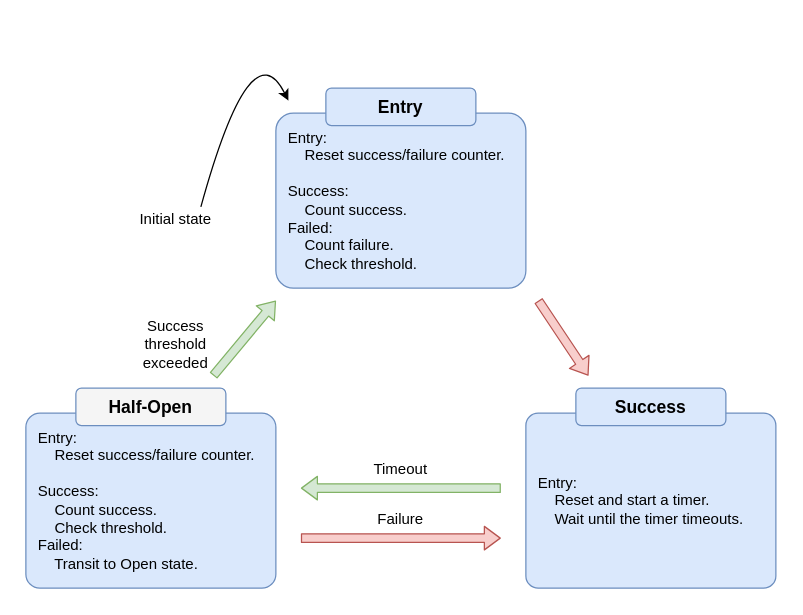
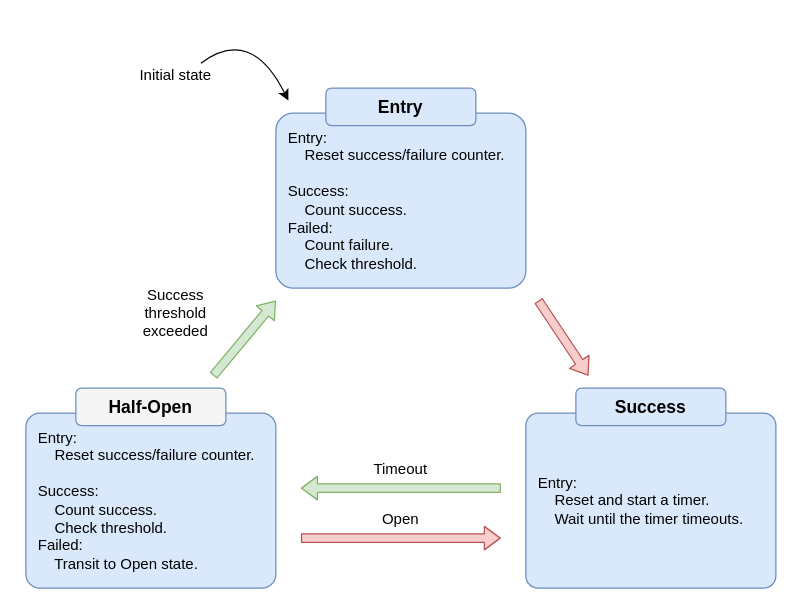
(176, 219) -> (176, 76)
(176, 344) -> (176, 313)
(401, 519) -> (401, 519)
